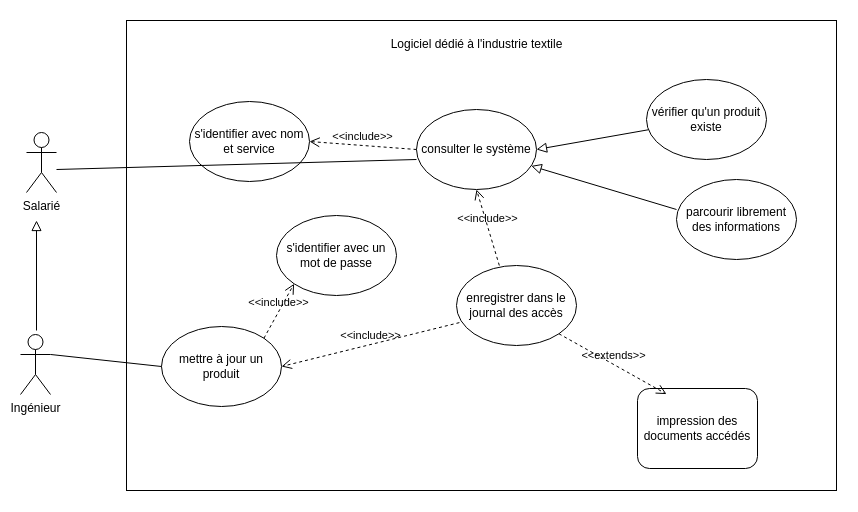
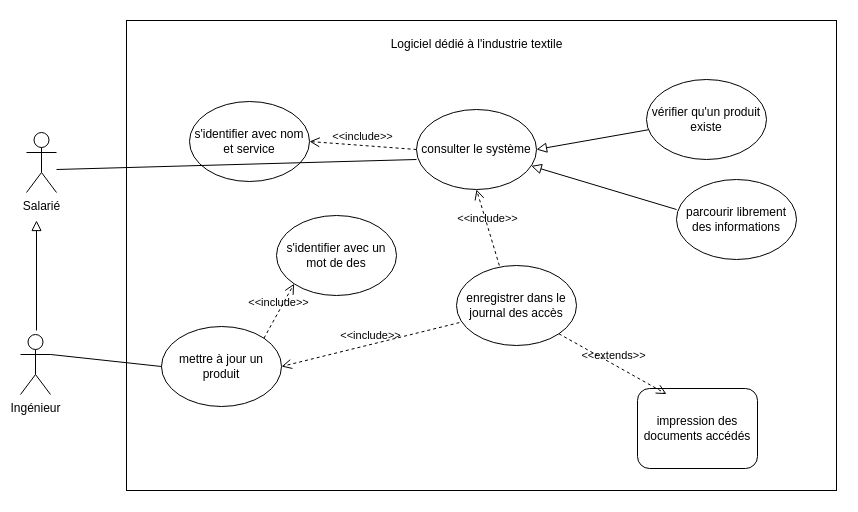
(337, 256) -> (337, 256)
